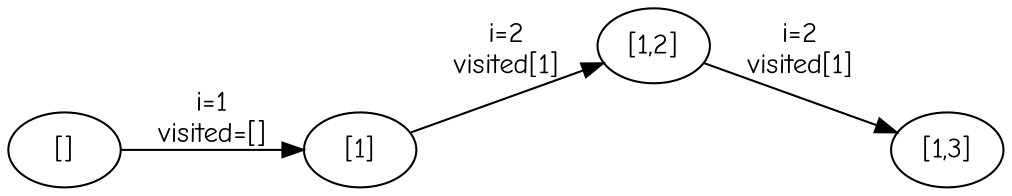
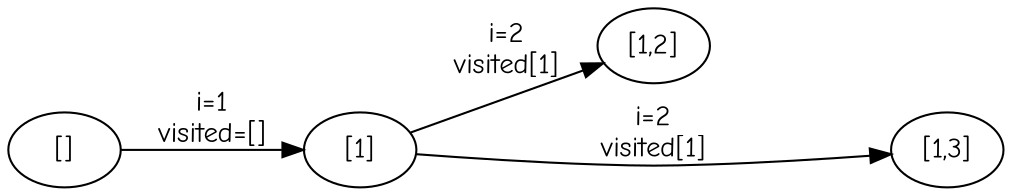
(790, 94) -> (643, 166)
